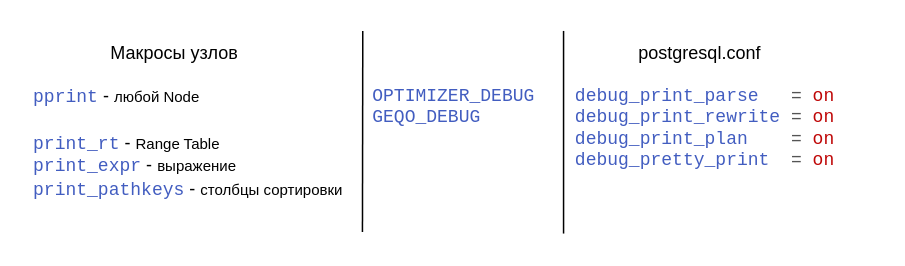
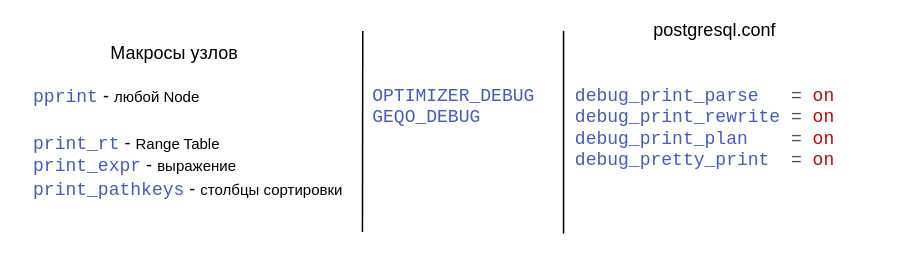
(700, 53) -> (715, 31)
